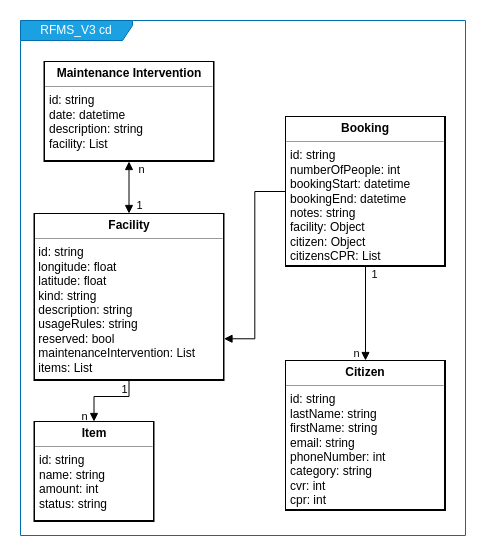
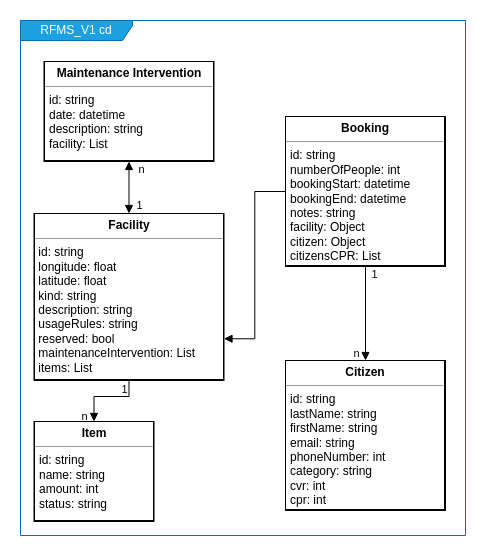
(77, 31) -> (77, 31)
